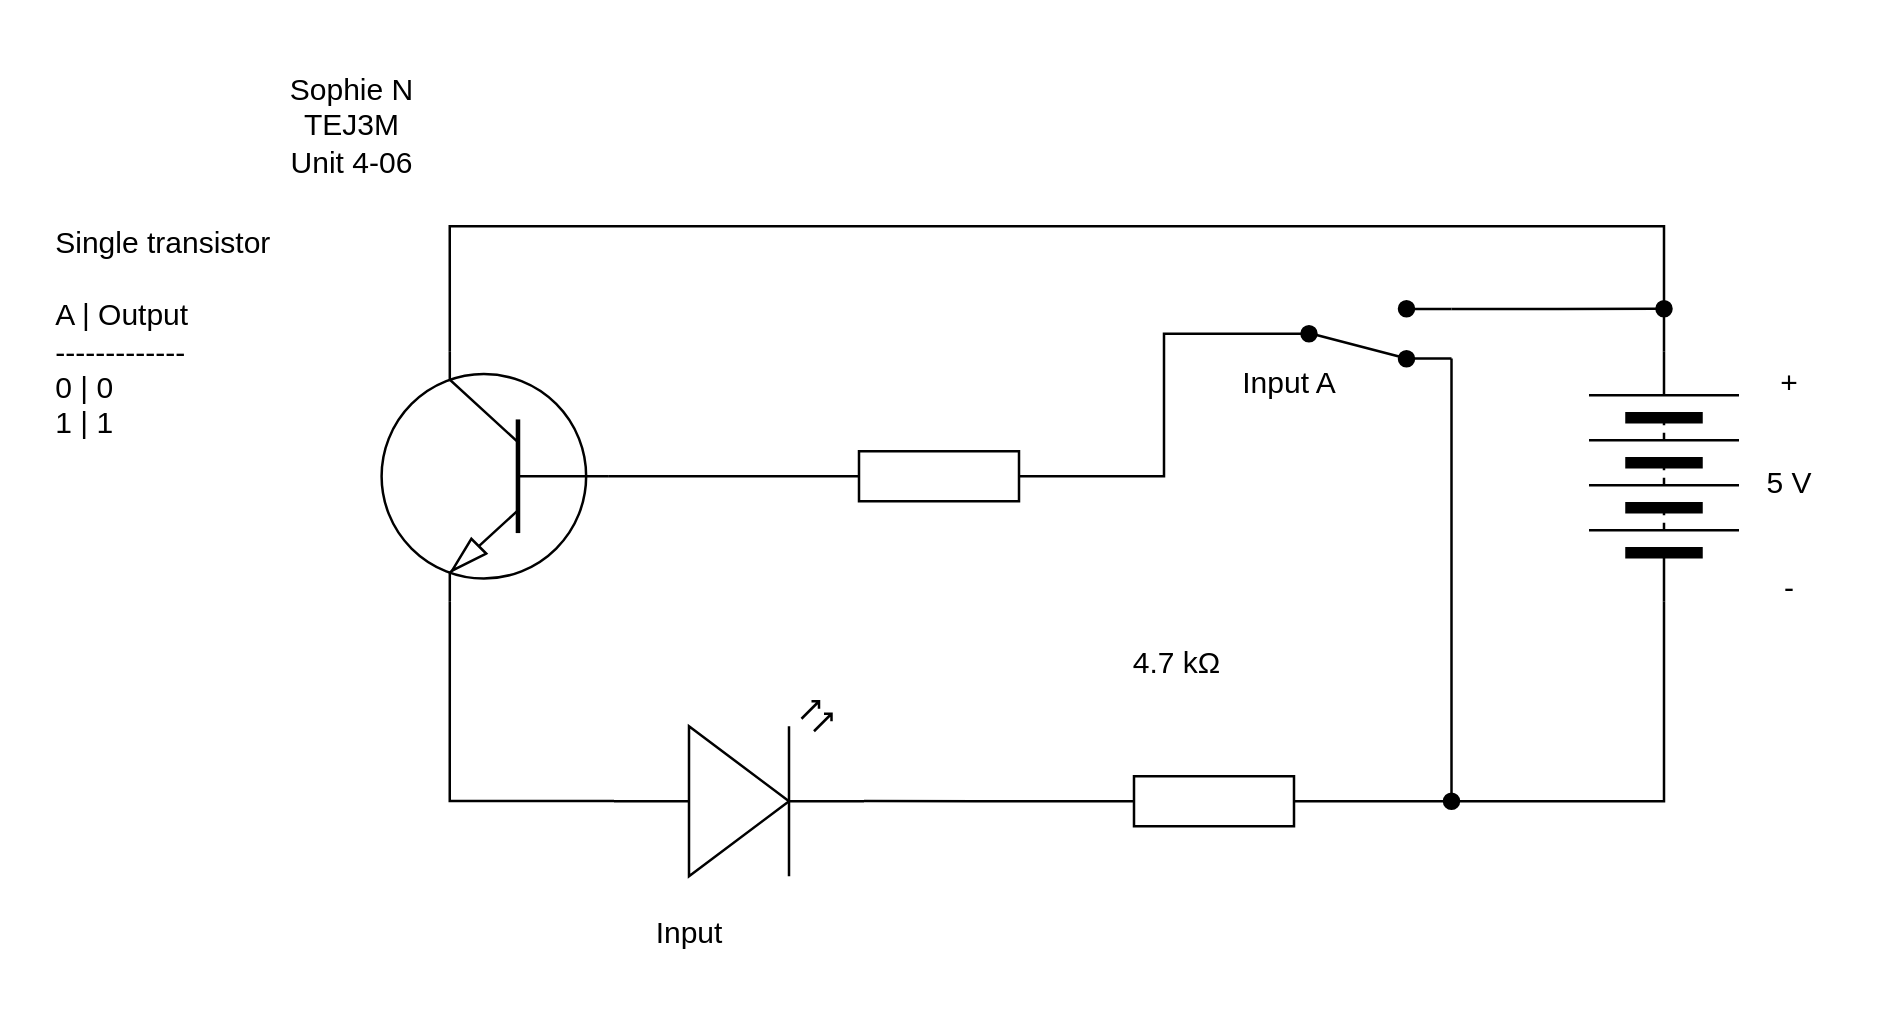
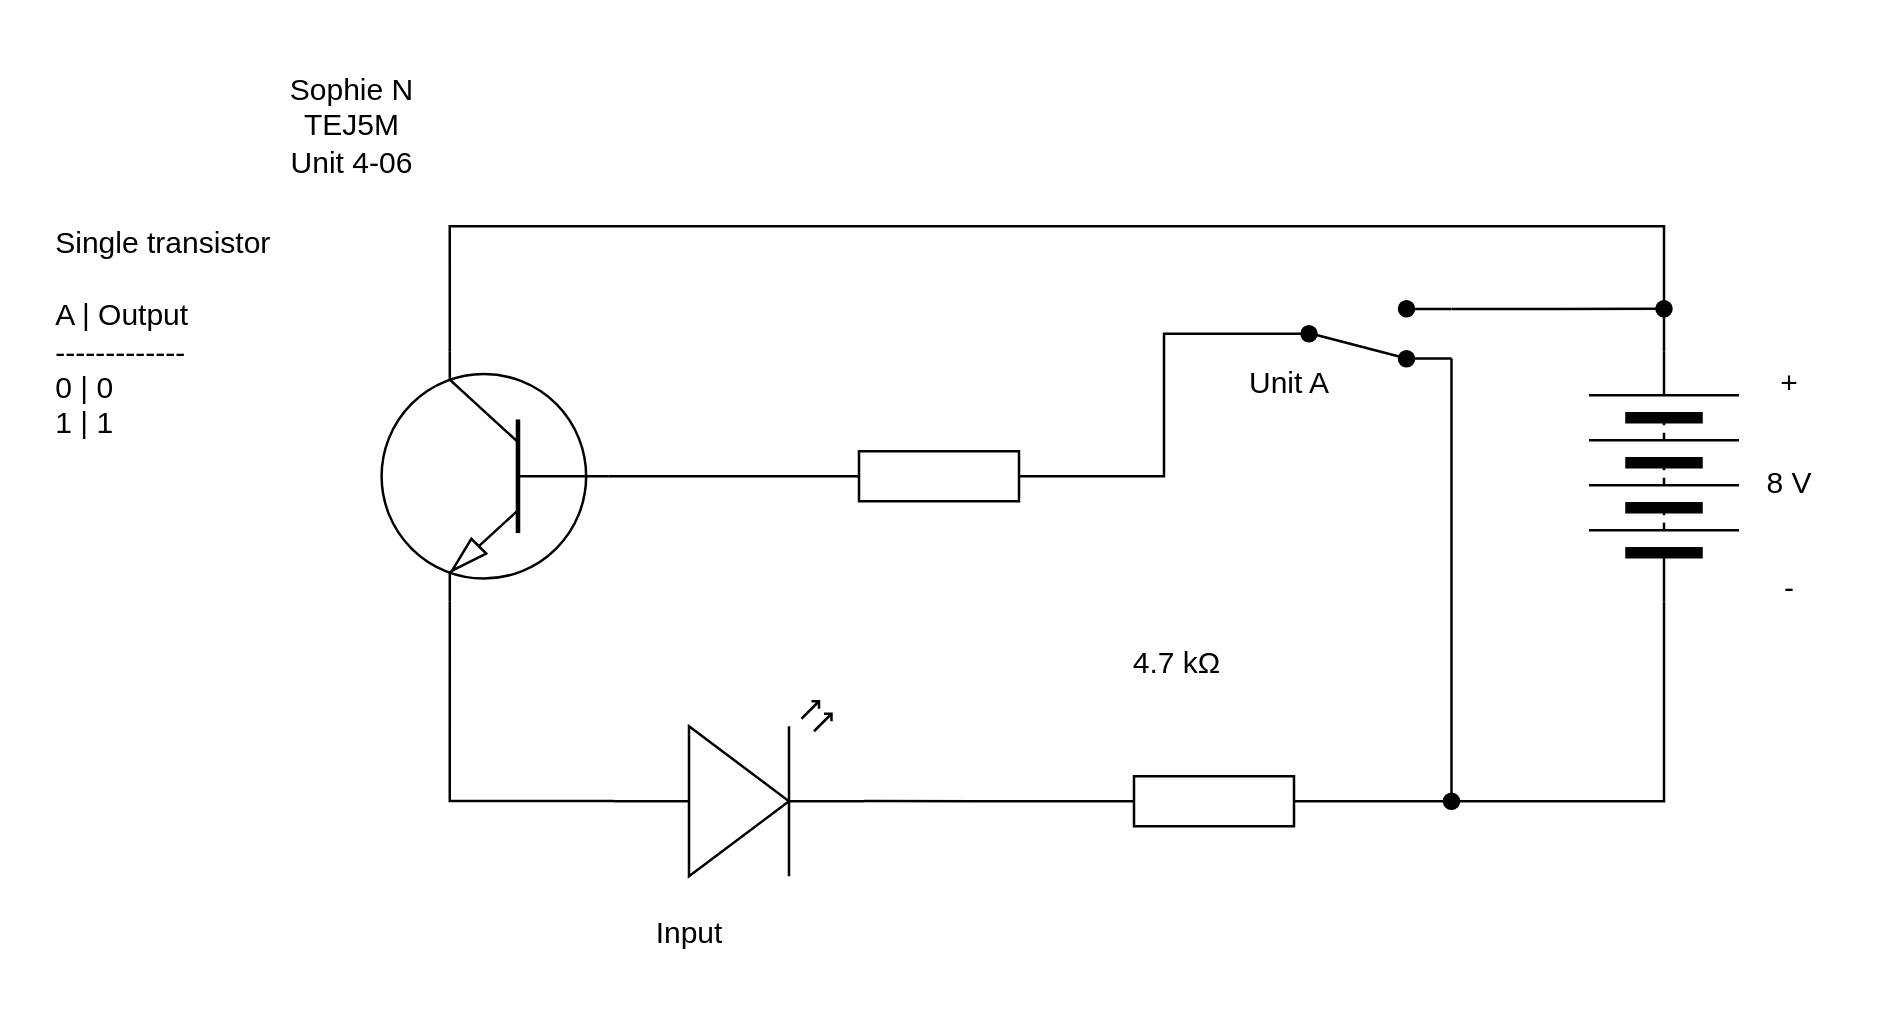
(353, 126) -> (353, 126)
(1290, 384) -> (1290, 384)
(1790, 484) -> (1790, 484)
